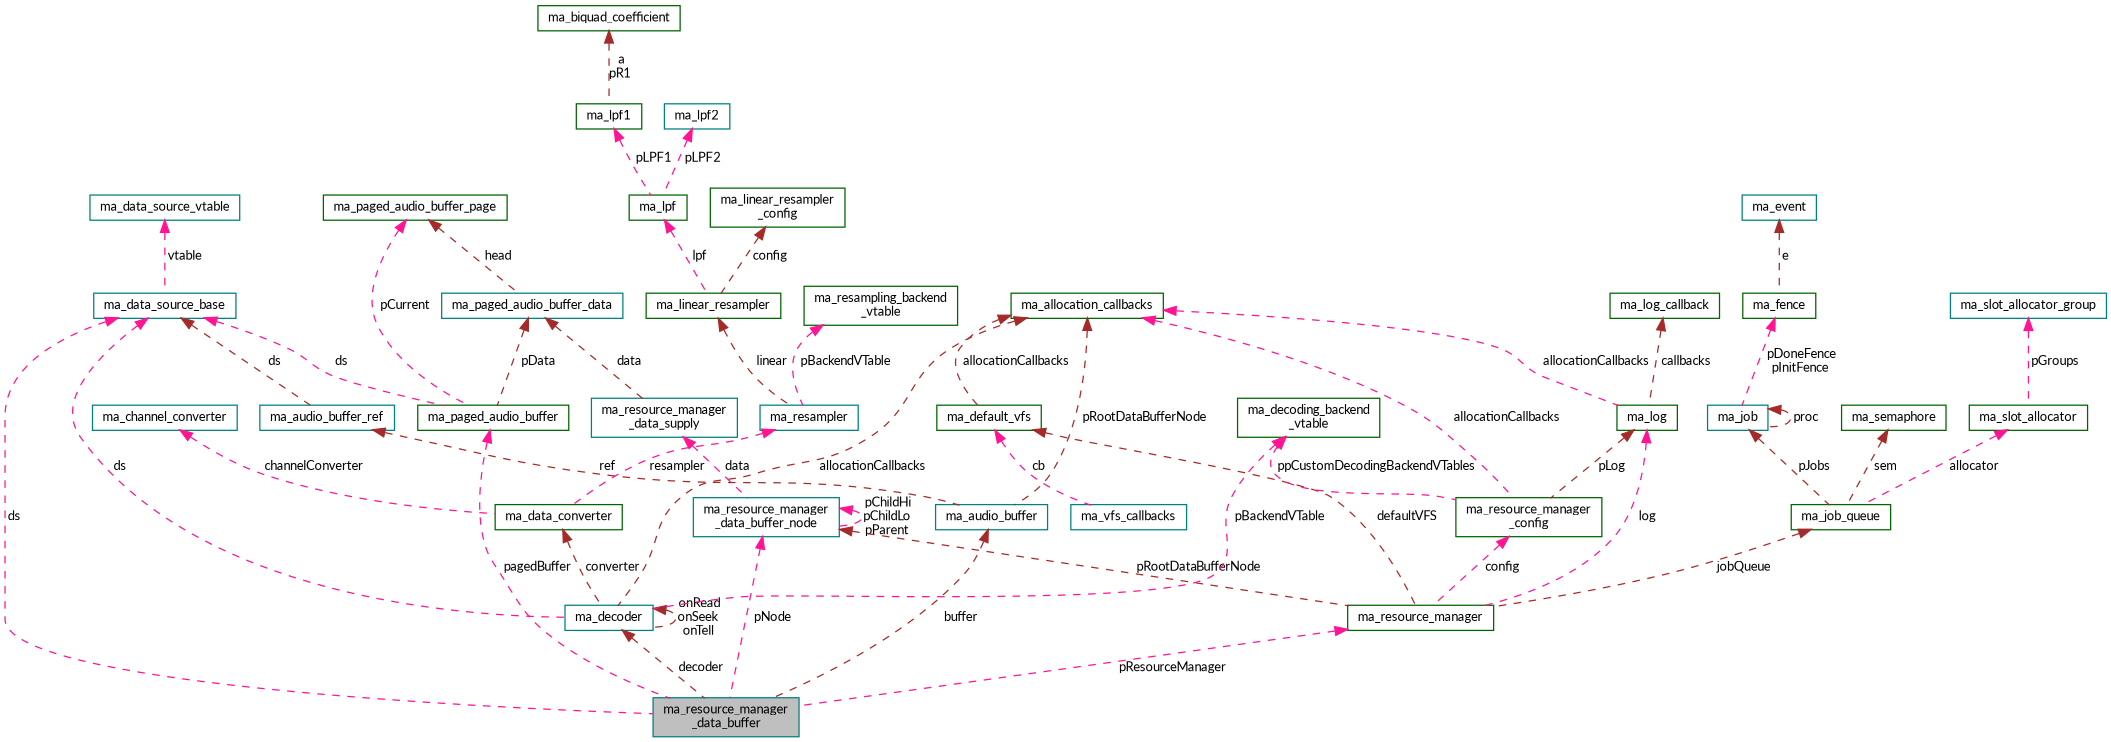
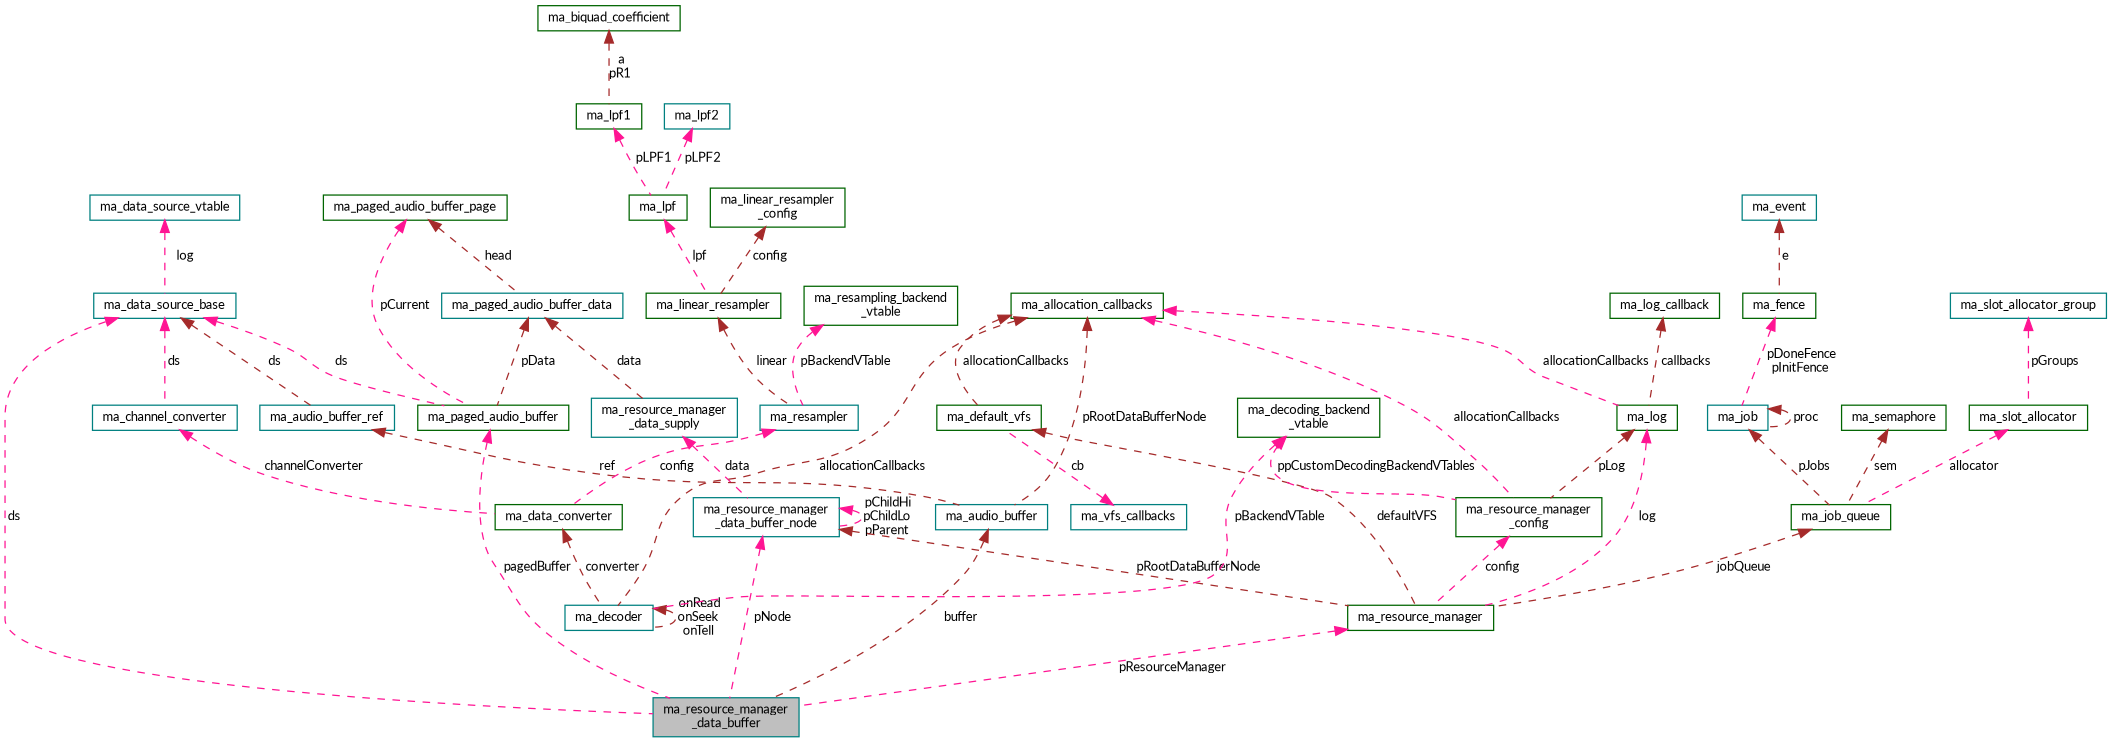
(184, 257) -> (184, 257)
(676, 467) -> (676, 467)
(1035, 478) -> (1049, 460)
(237, 555) -> (165, 368)
(668, 668) -> none
